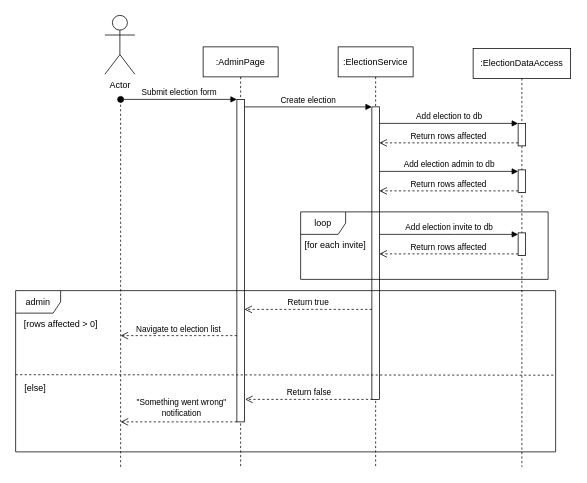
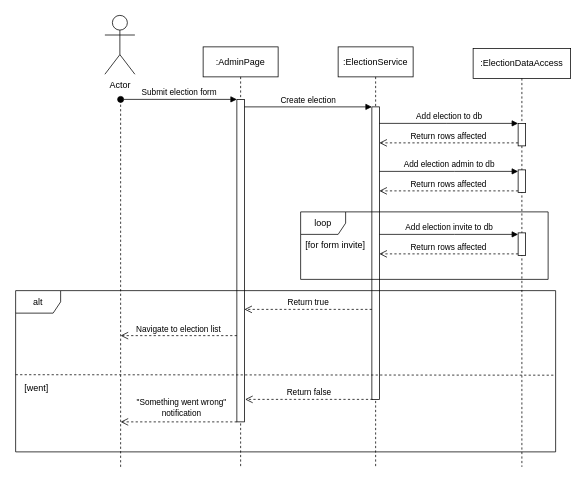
(335, 245) -> (335, 245)
(38, 302) -> (38, 302)
(60, 324) -> none
(38, 388) -> (39, 388)
